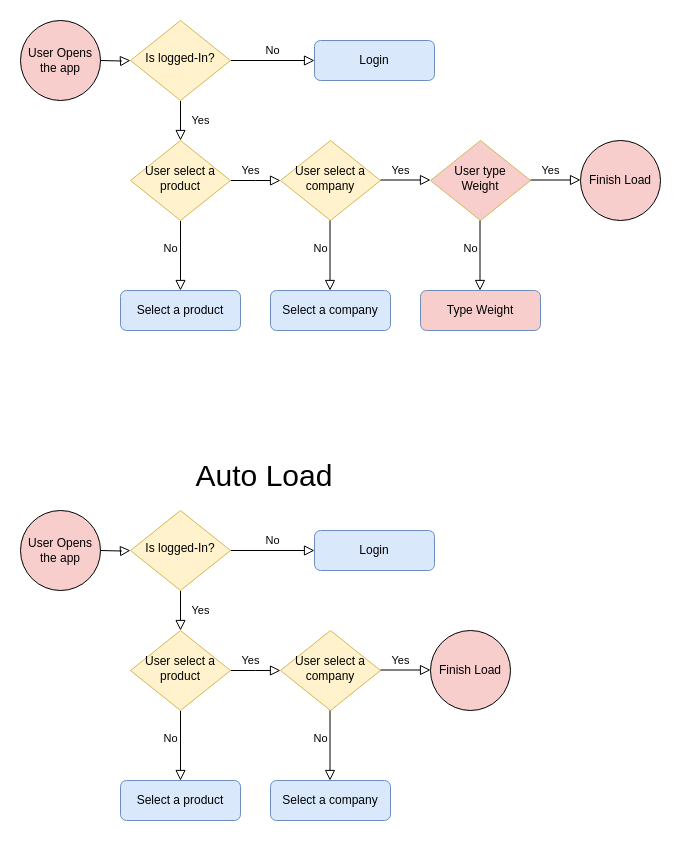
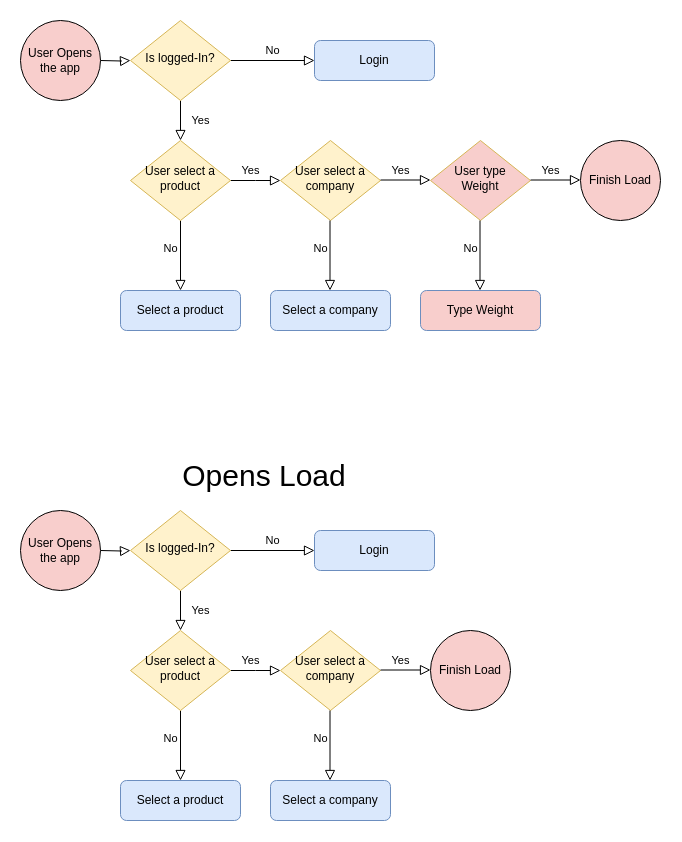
(265, 476) -> (265, 476)
